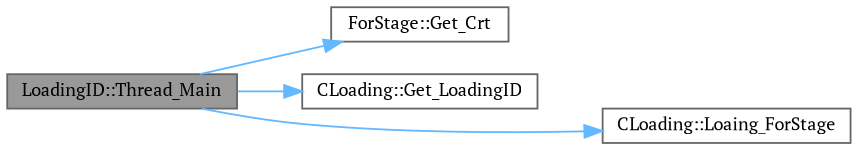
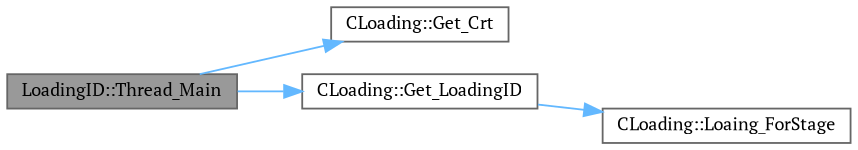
(420, 24) -> (420, 24)
(392, 130) -> (561, 107)
